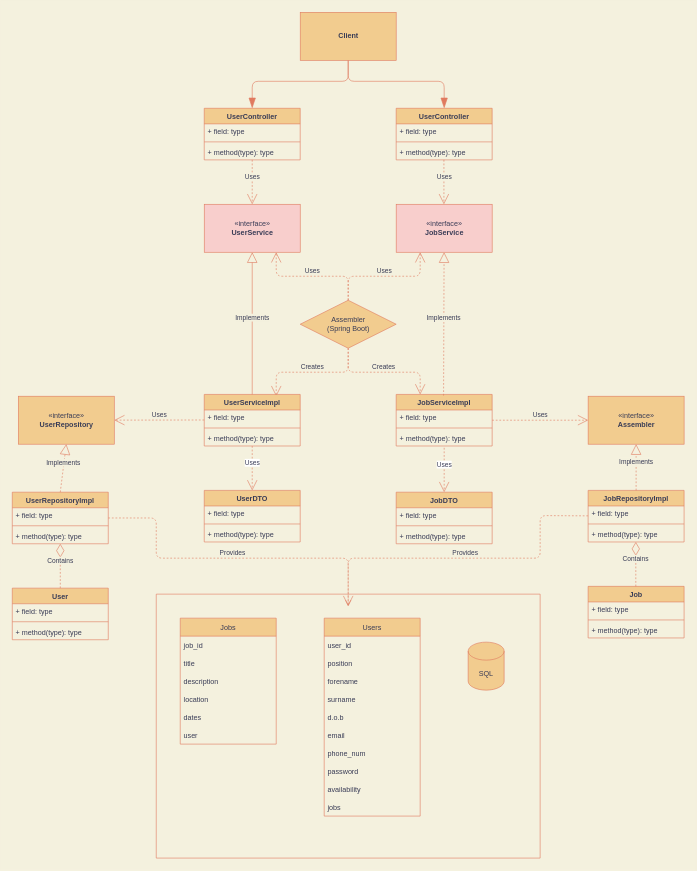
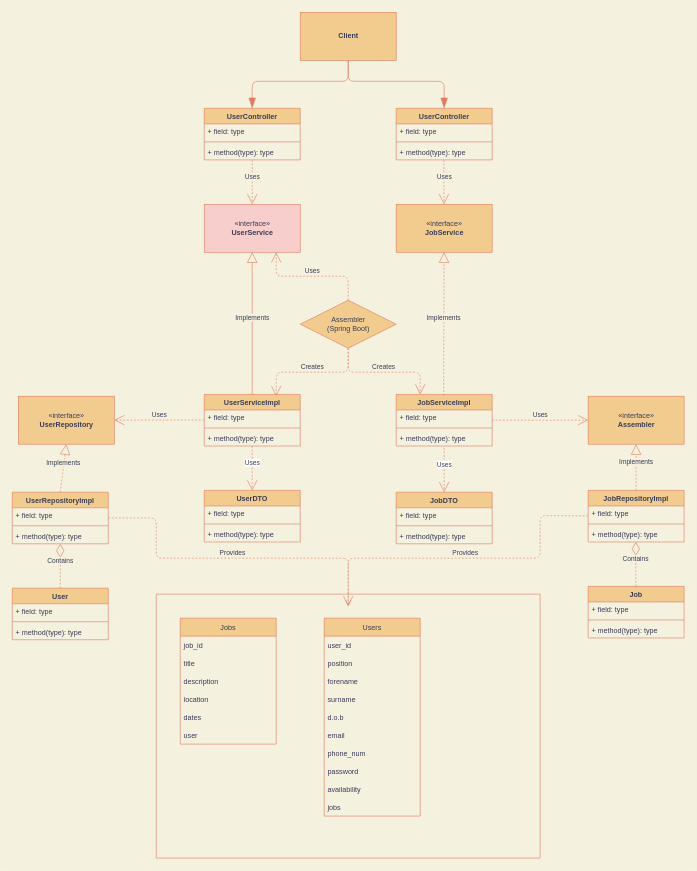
(444, 228) -> (444, 228)
(394, 276) -> none
(486, 666) -> none
